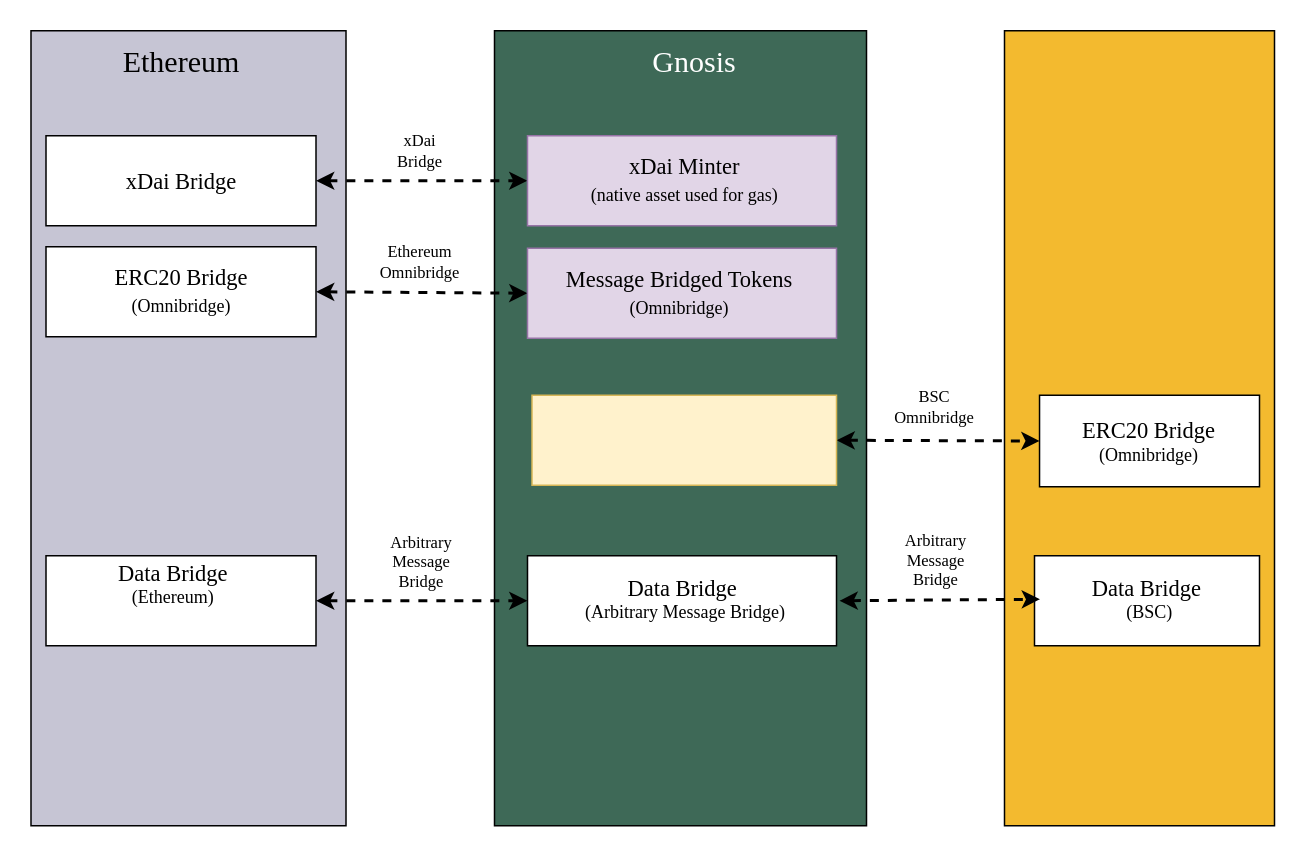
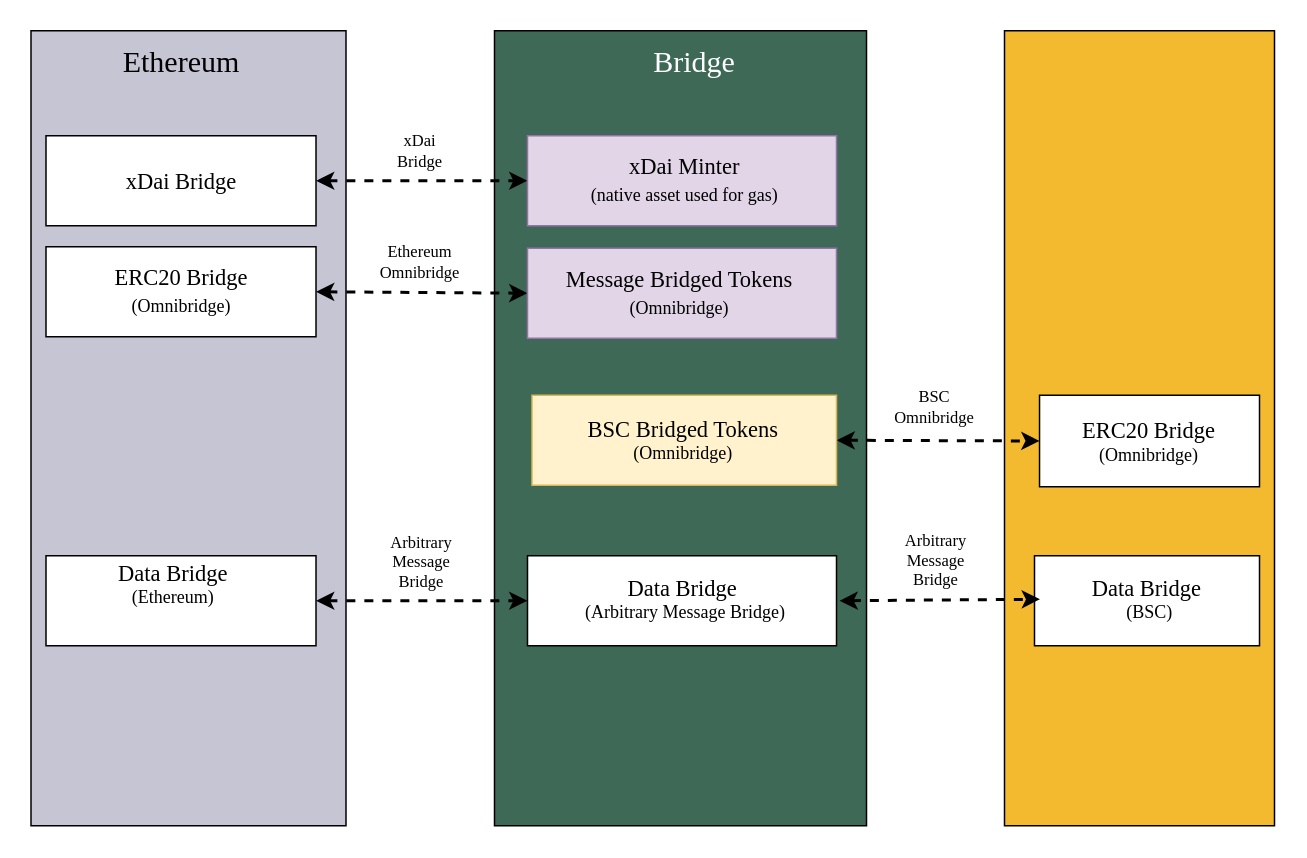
(695, 61) -> (695, 61)
none -> (684, 440)
